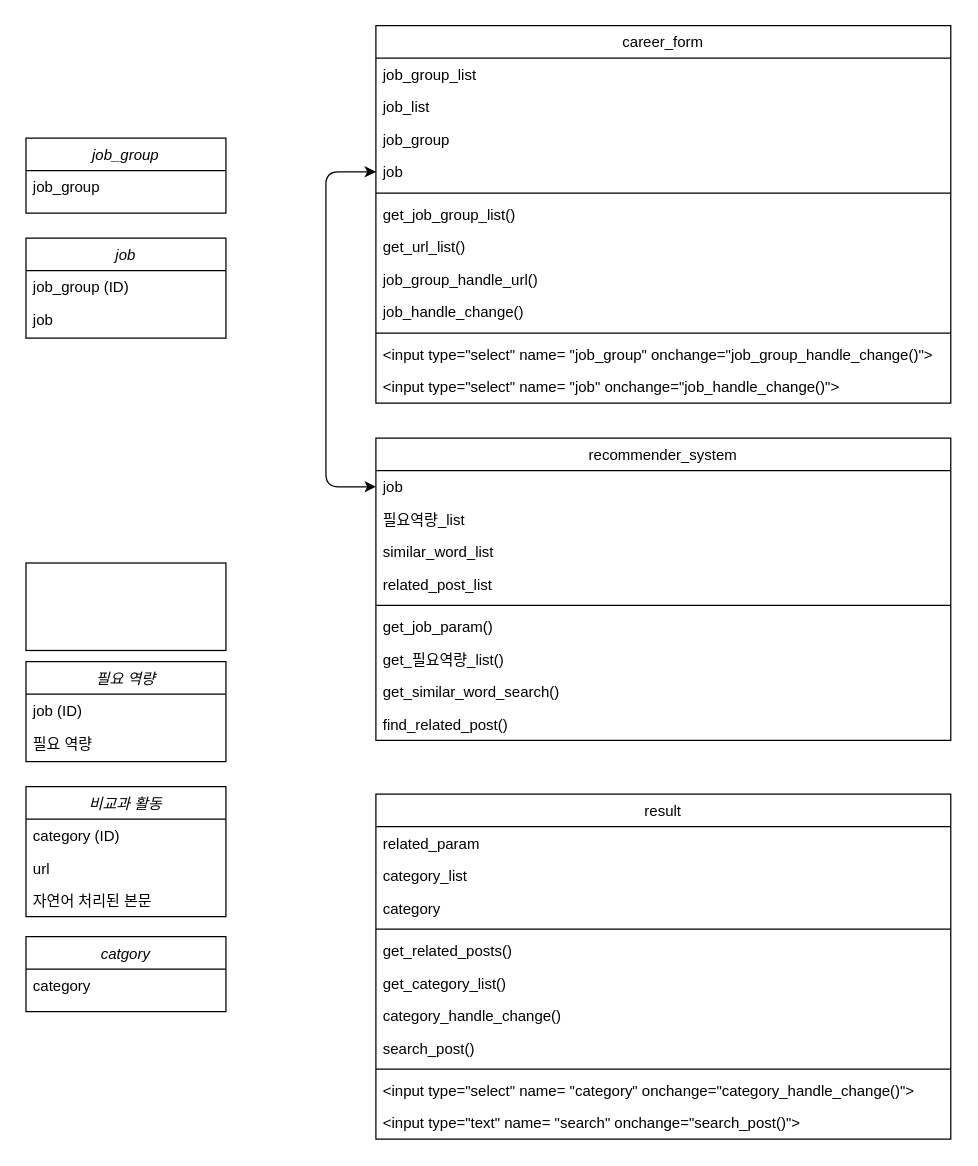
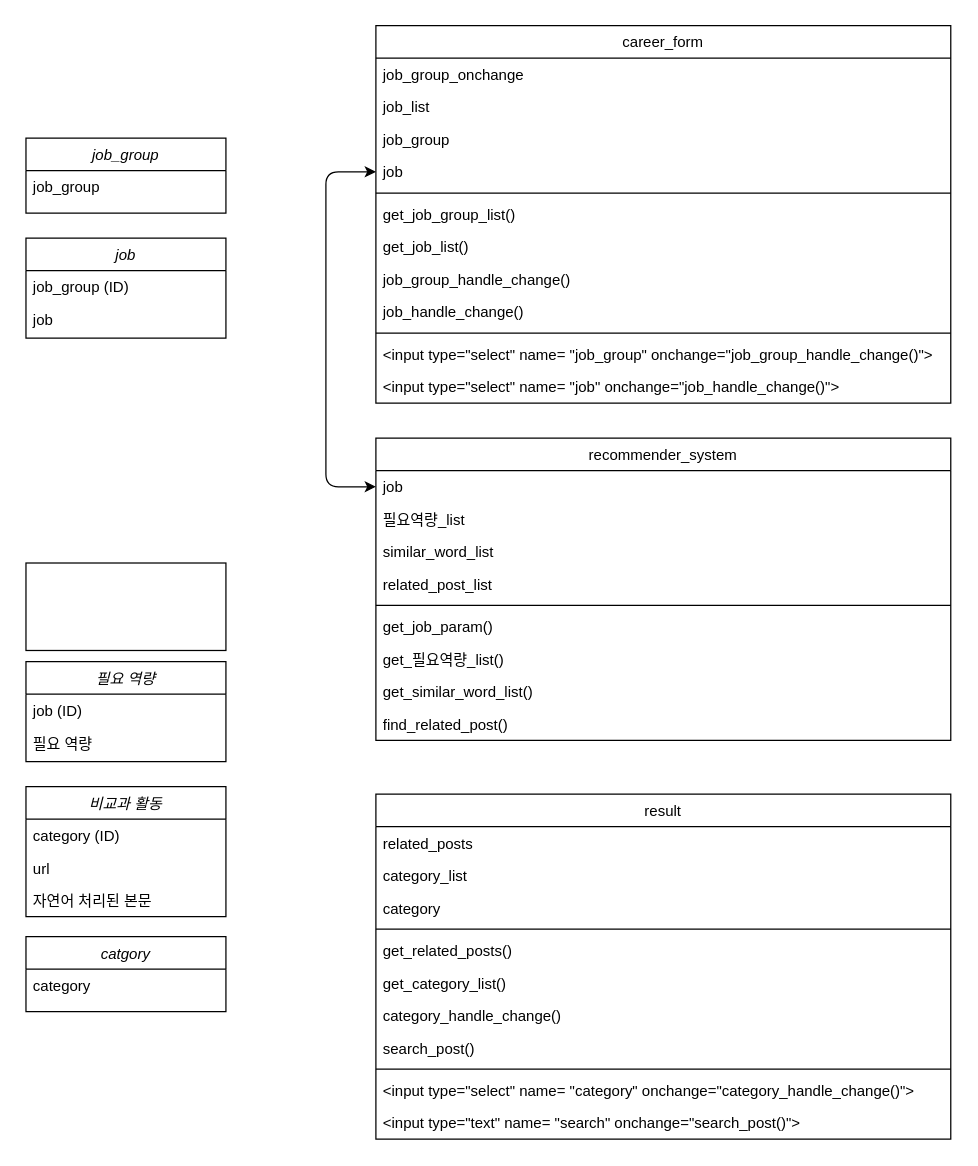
(437, 75) -> (458, 75)
(435, 248) -> (437, 248)
(471, 280) -> (486, 280)
(482, 693) -> (469, 693)
(435, 844) -> (435, 844)
